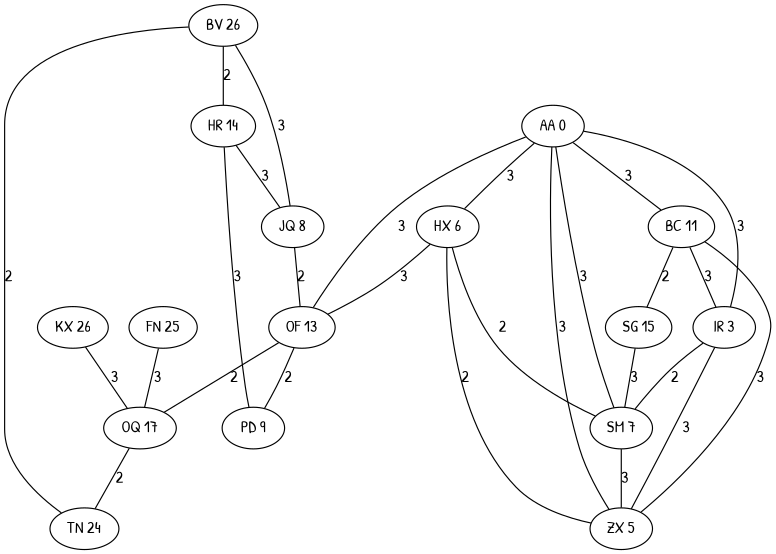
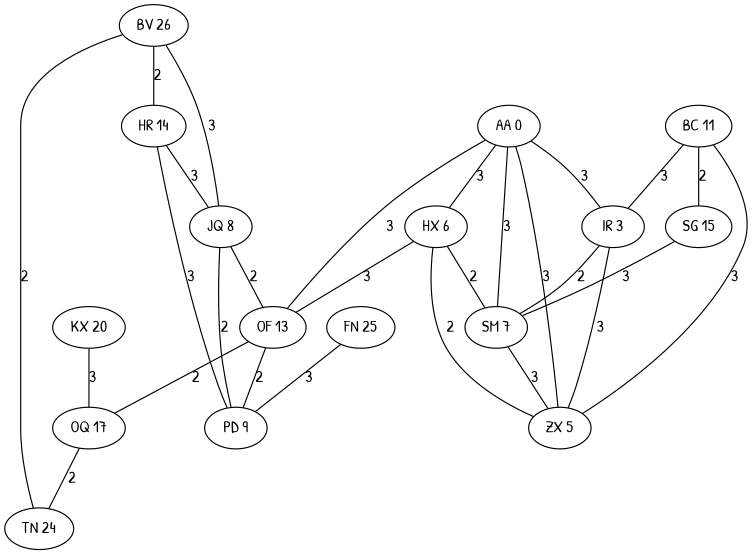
(617, 176) -> none
(73, 327) -> (89, 327)
none -> (219, 328)
(152, 378) -> (298, 378)
